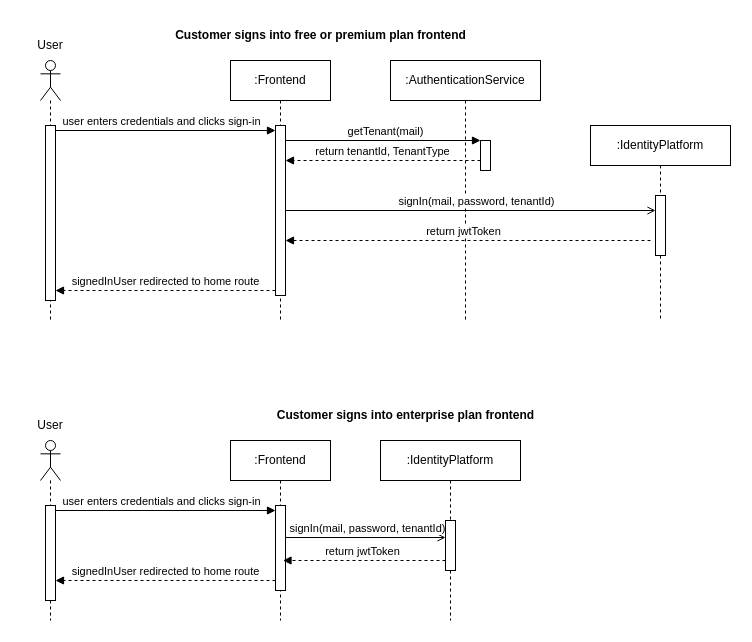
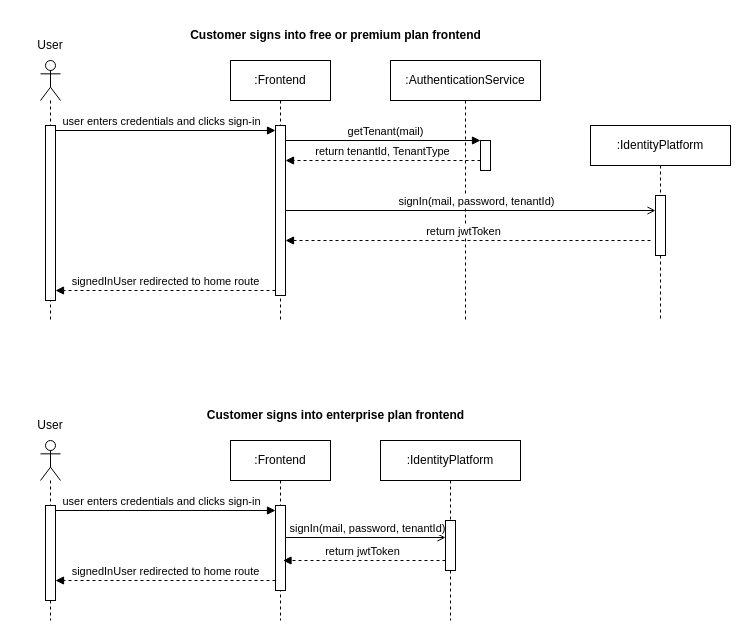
(321, 36) -> (336, 36)
(406, 416) -> (336, 416)
